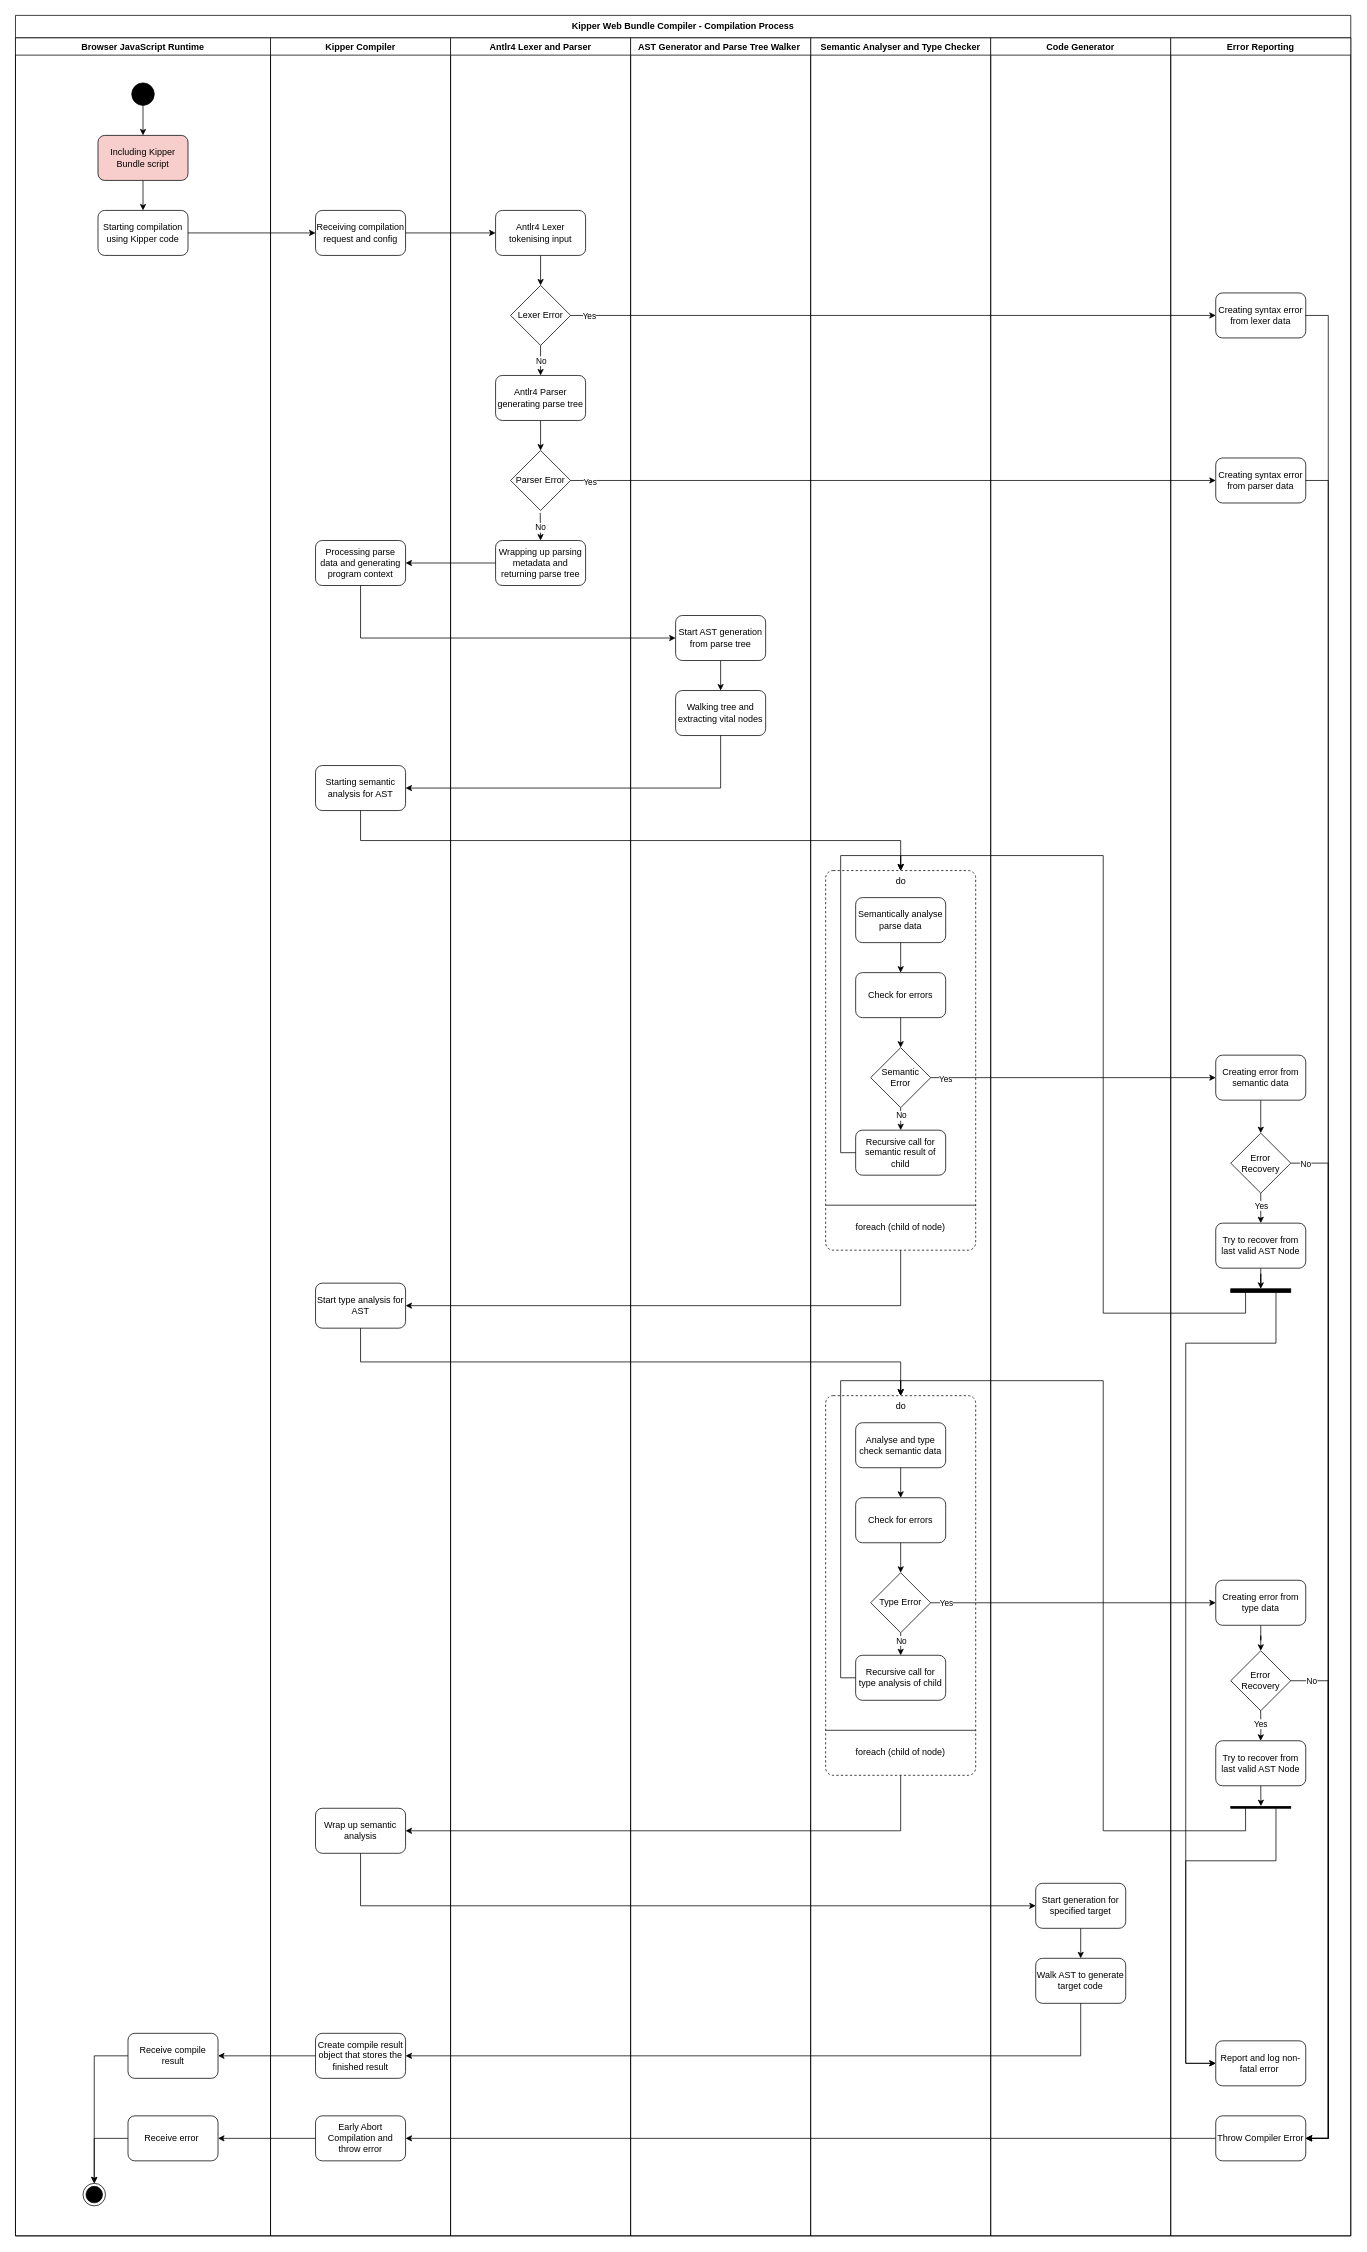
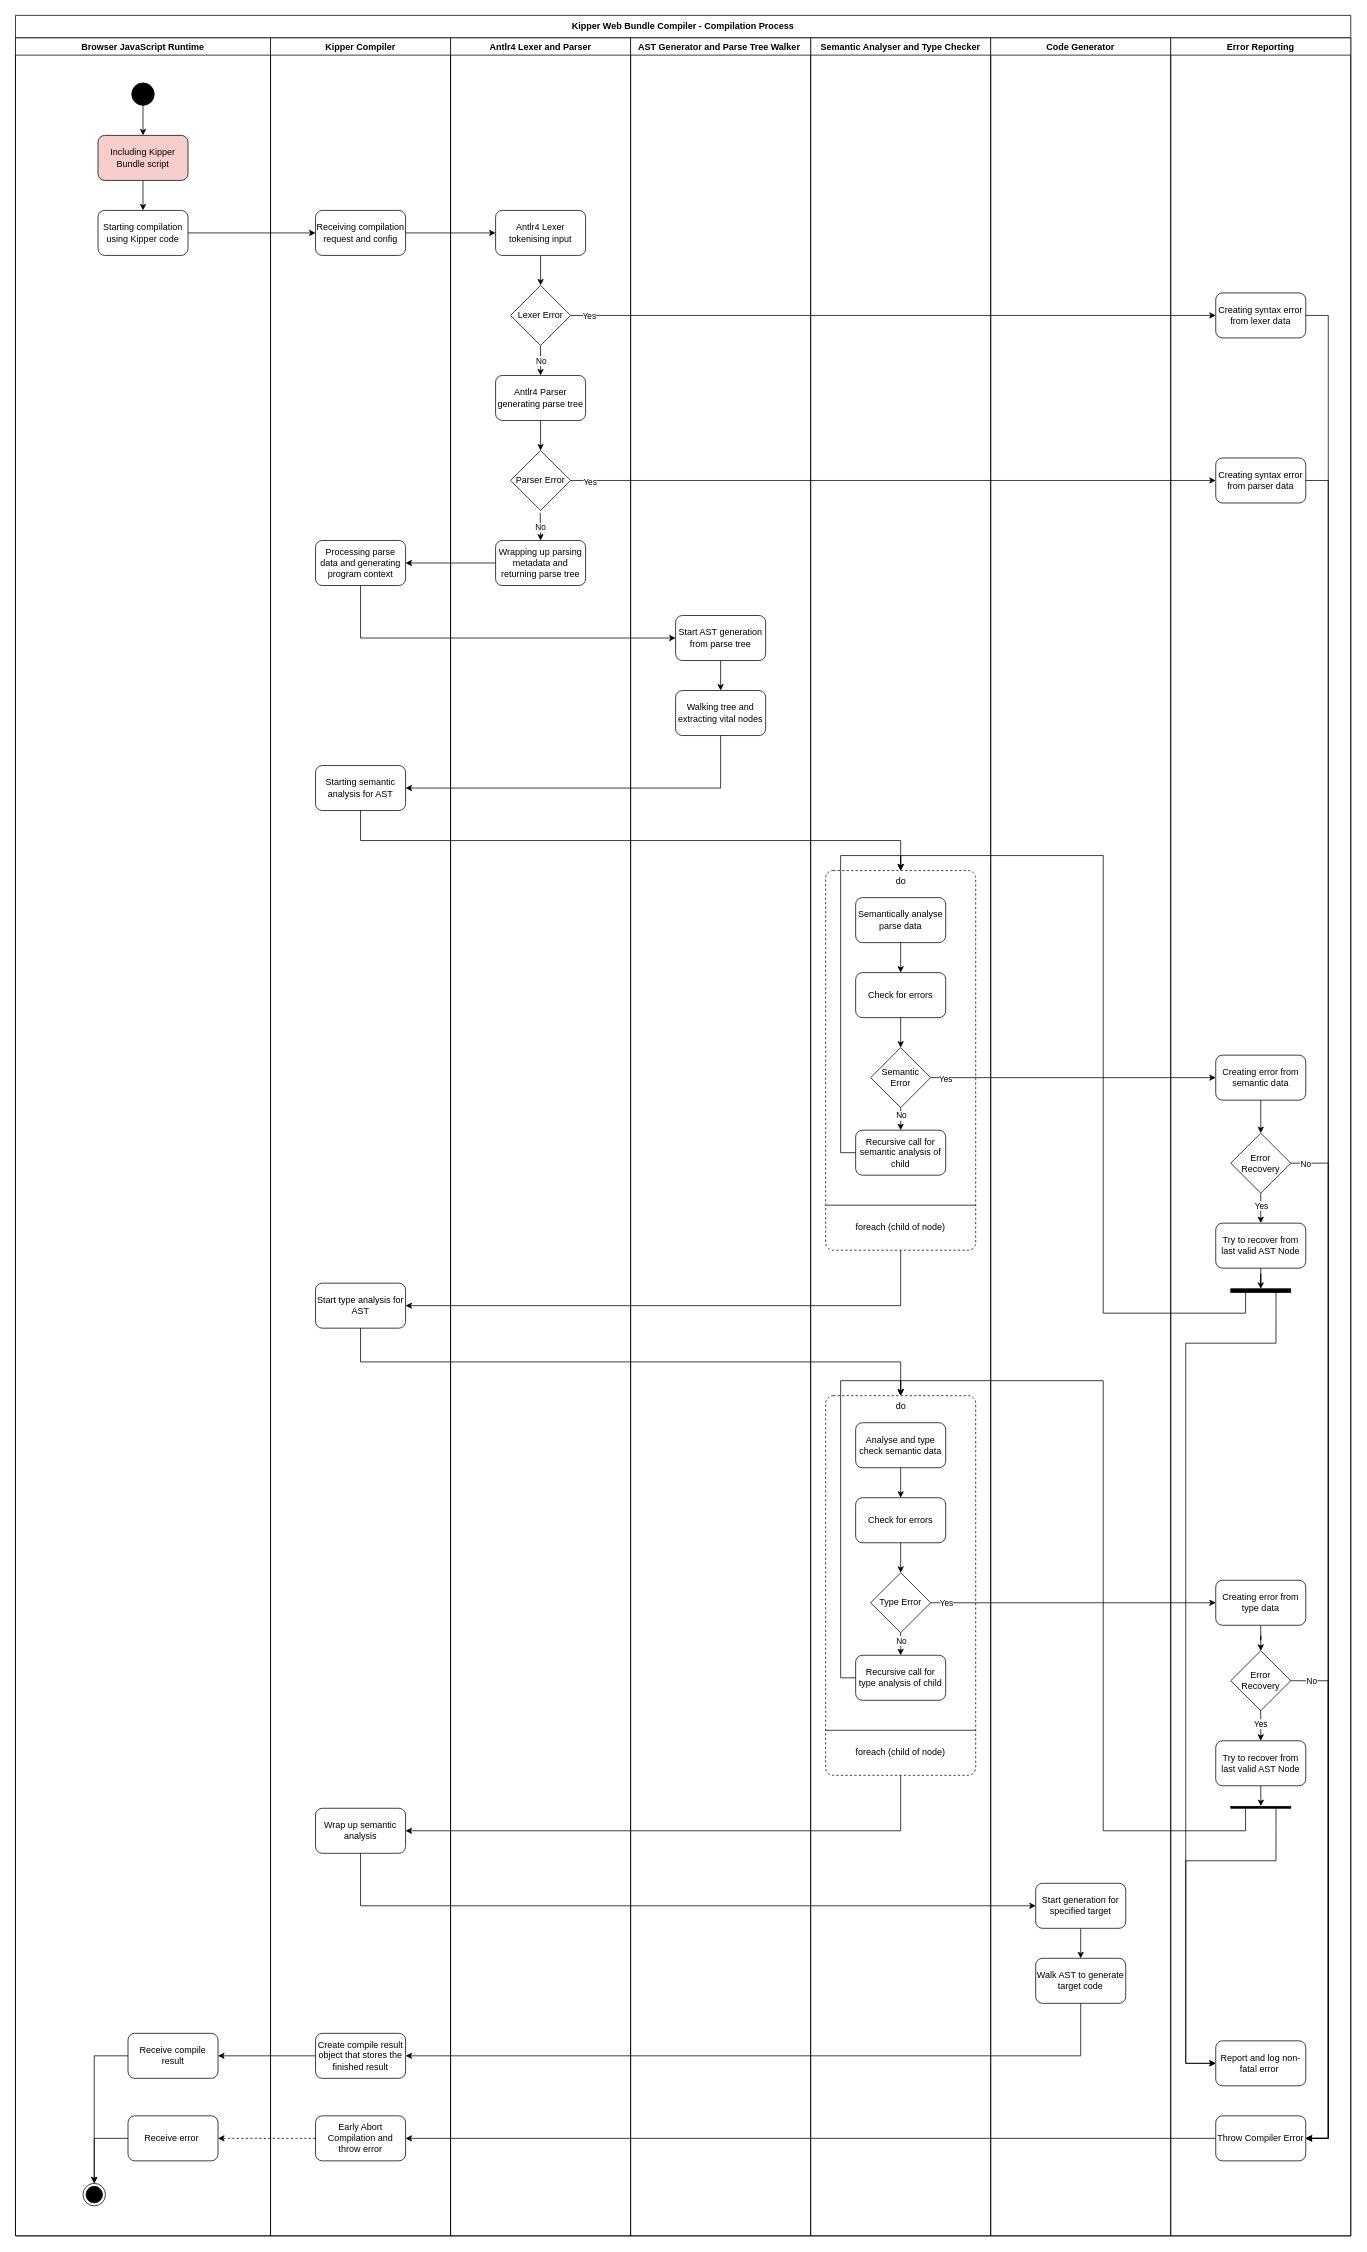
(900, 1152) -> (900, 1152)
(268, 2138) -> (268, 2138)
